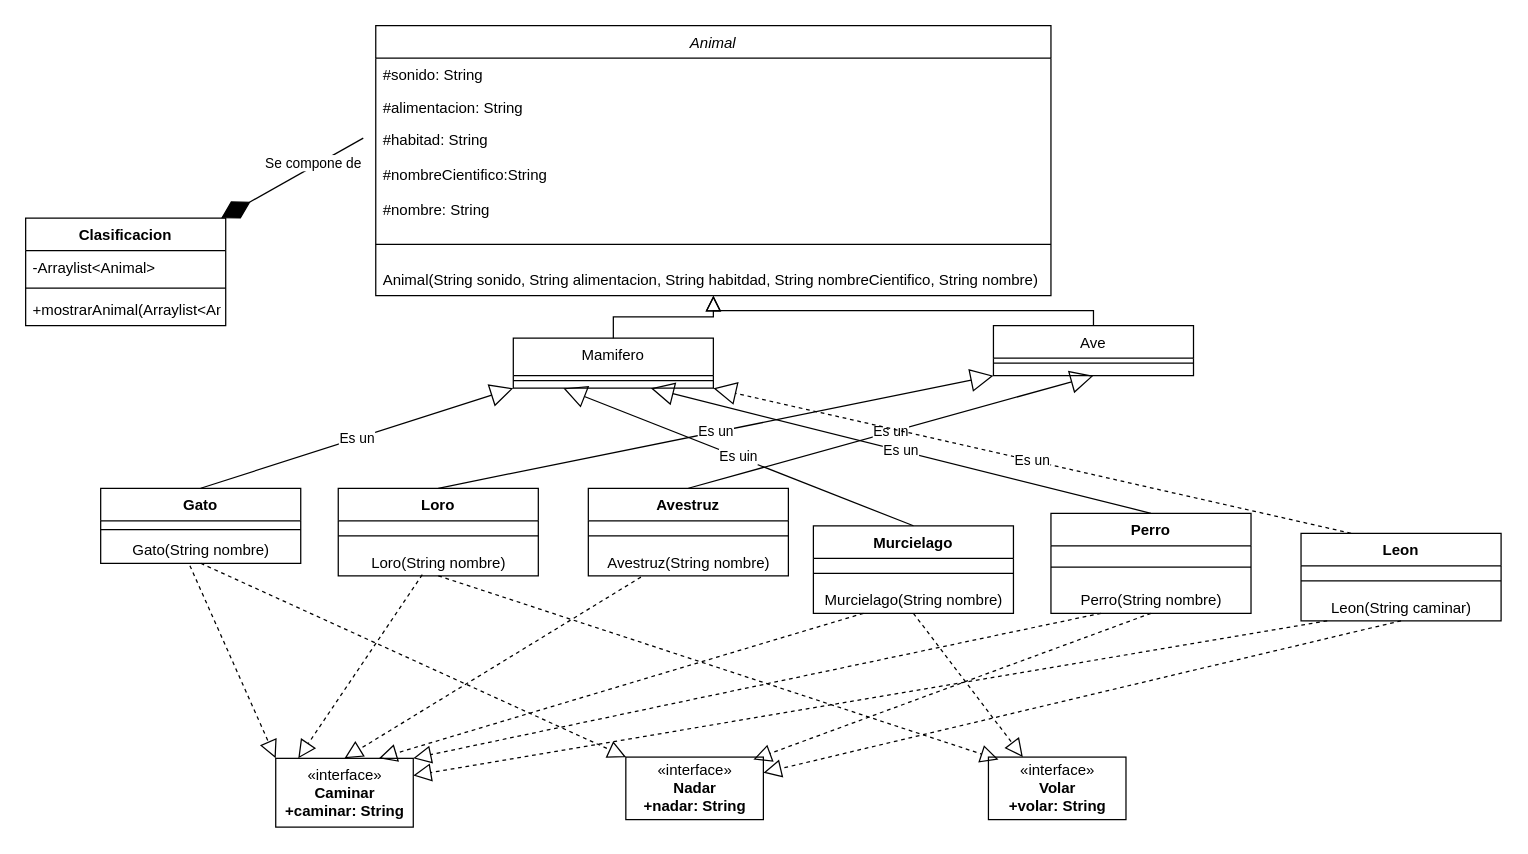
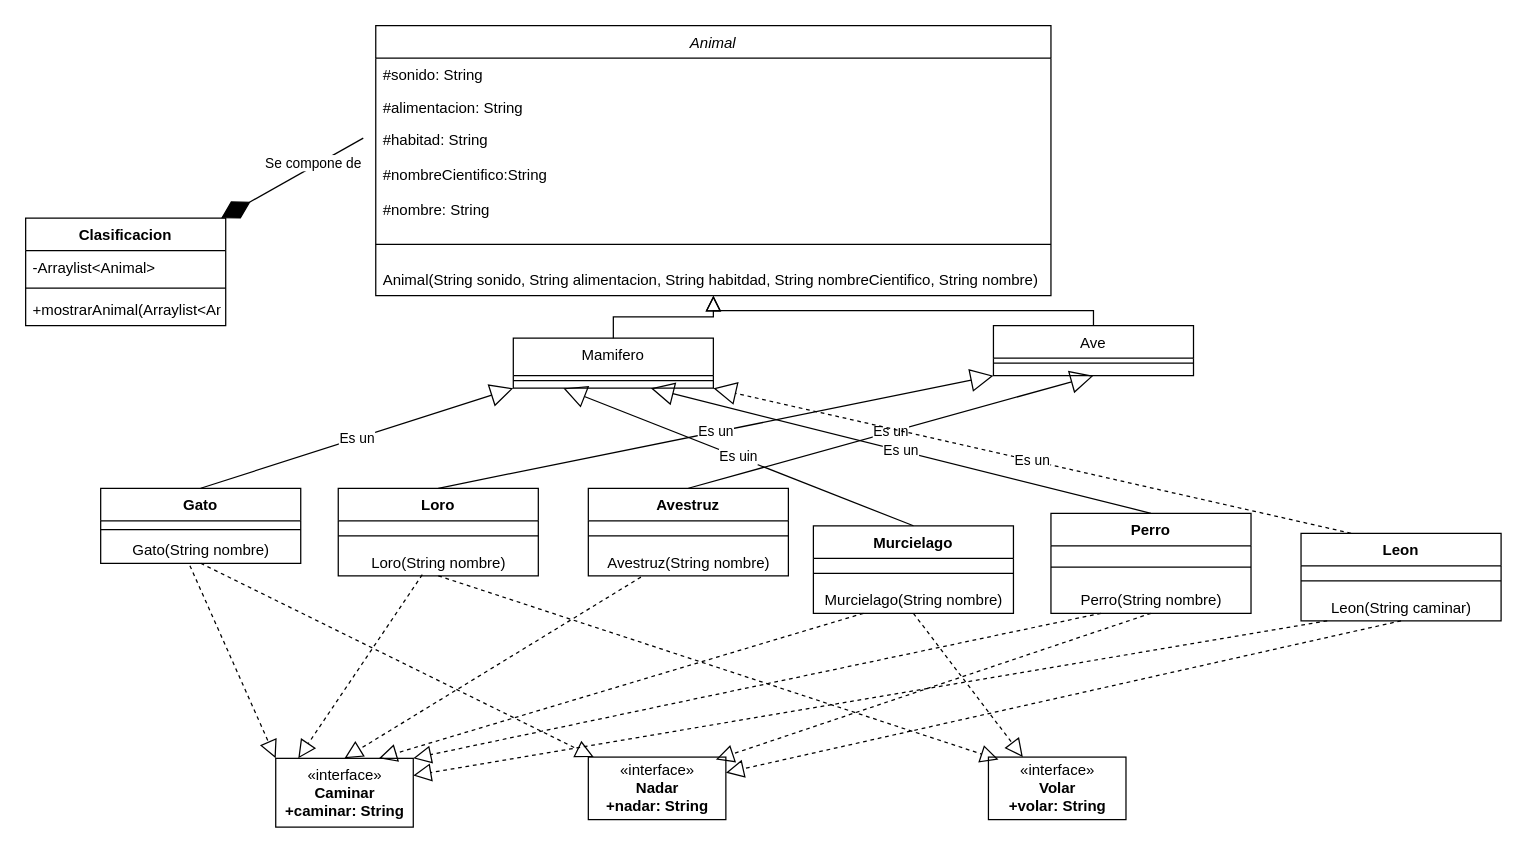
(694, 788) -> (657, 788)
